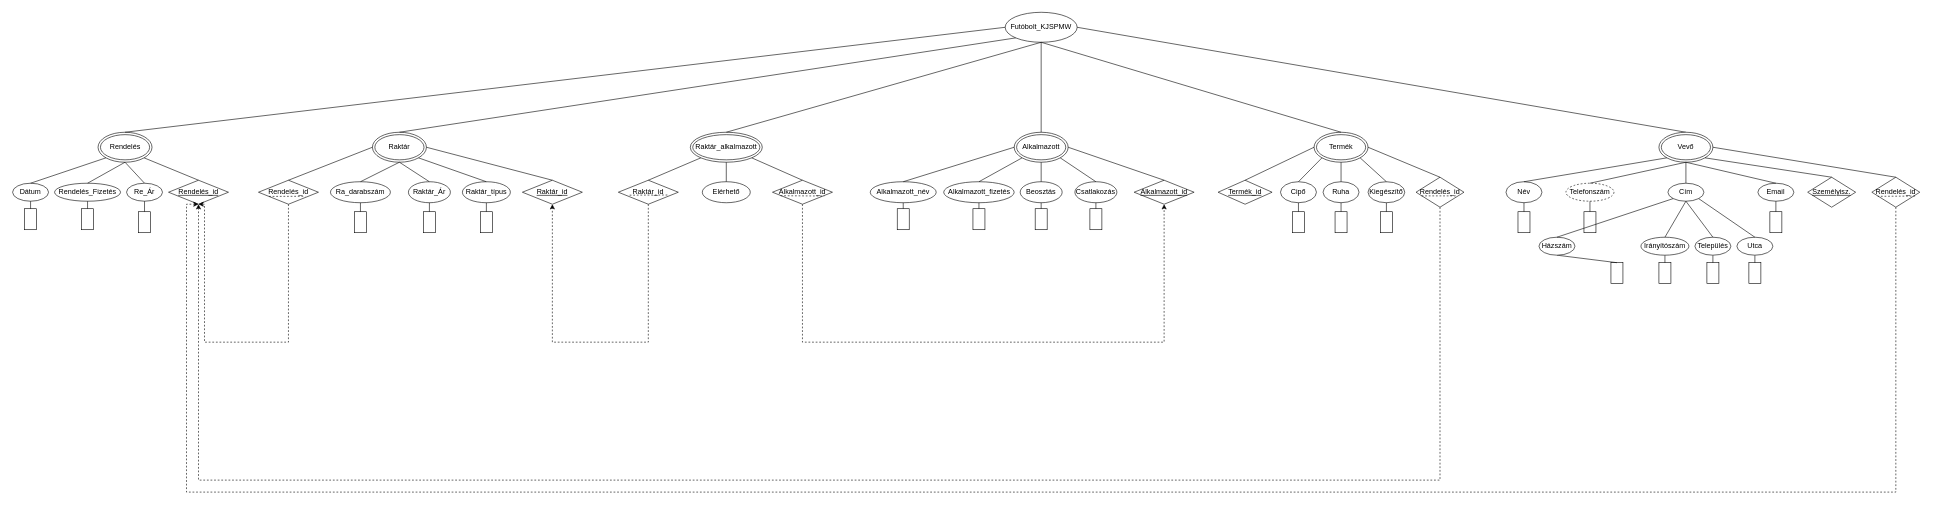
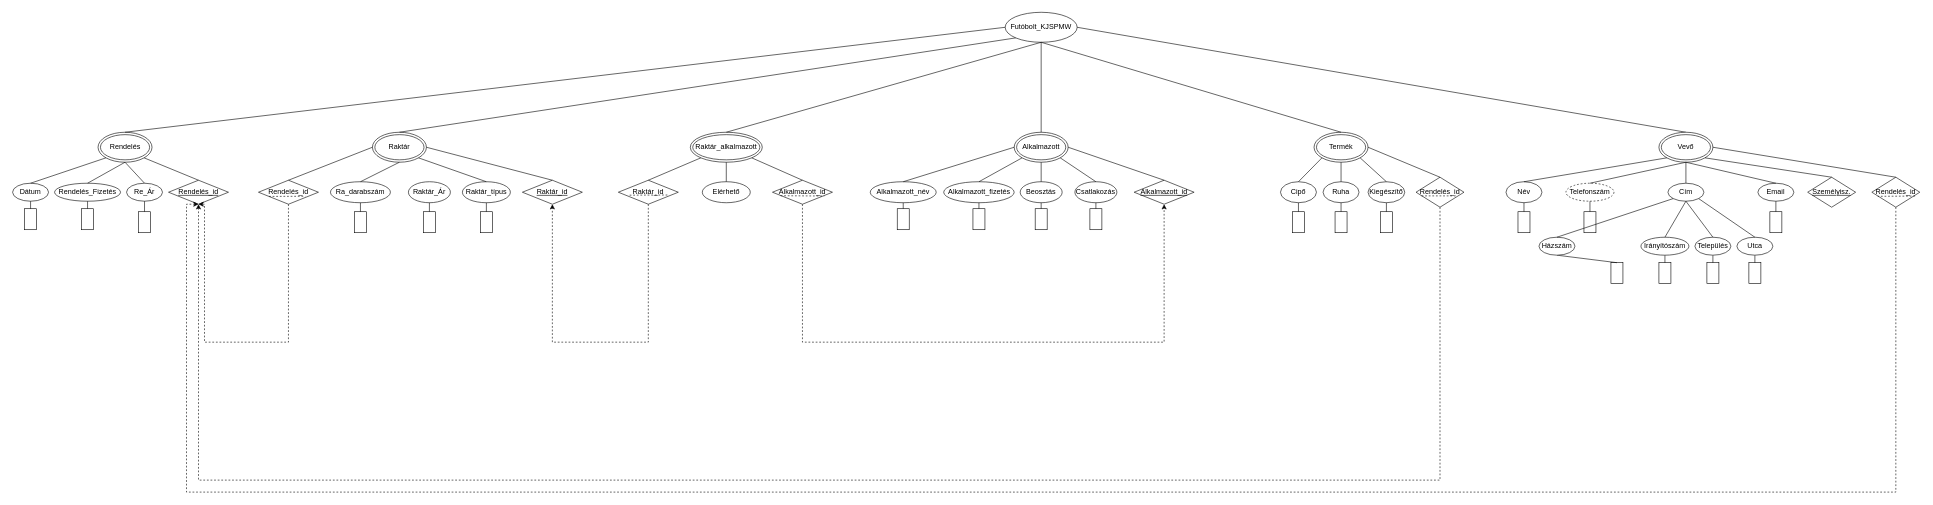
(1280, 164) -> none
(415, 172) -> none
(1245, 192) -> none
